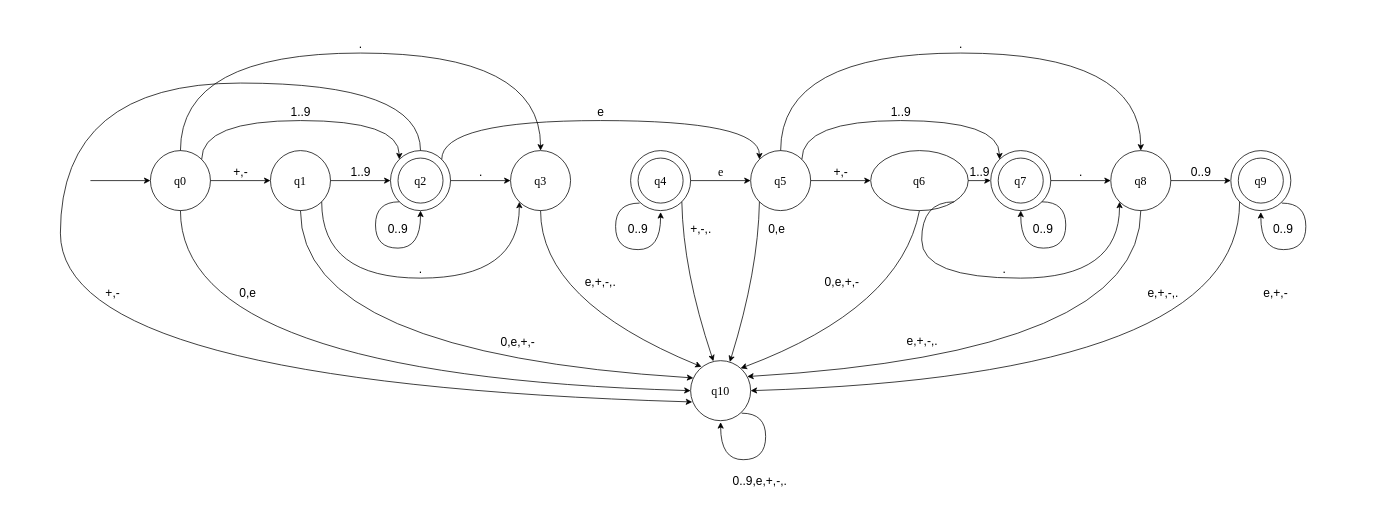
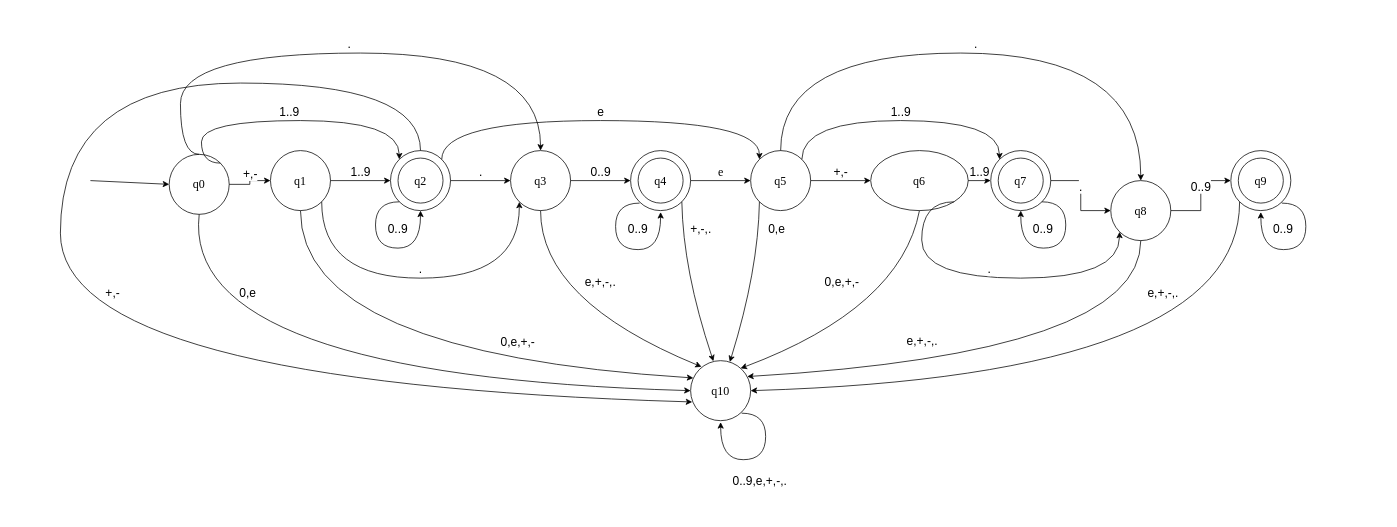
(180, 180) -> (199, 184)
none -> (597, 180)
(1140, 180) -> (1140, 210)
(1275, 292) -> none
